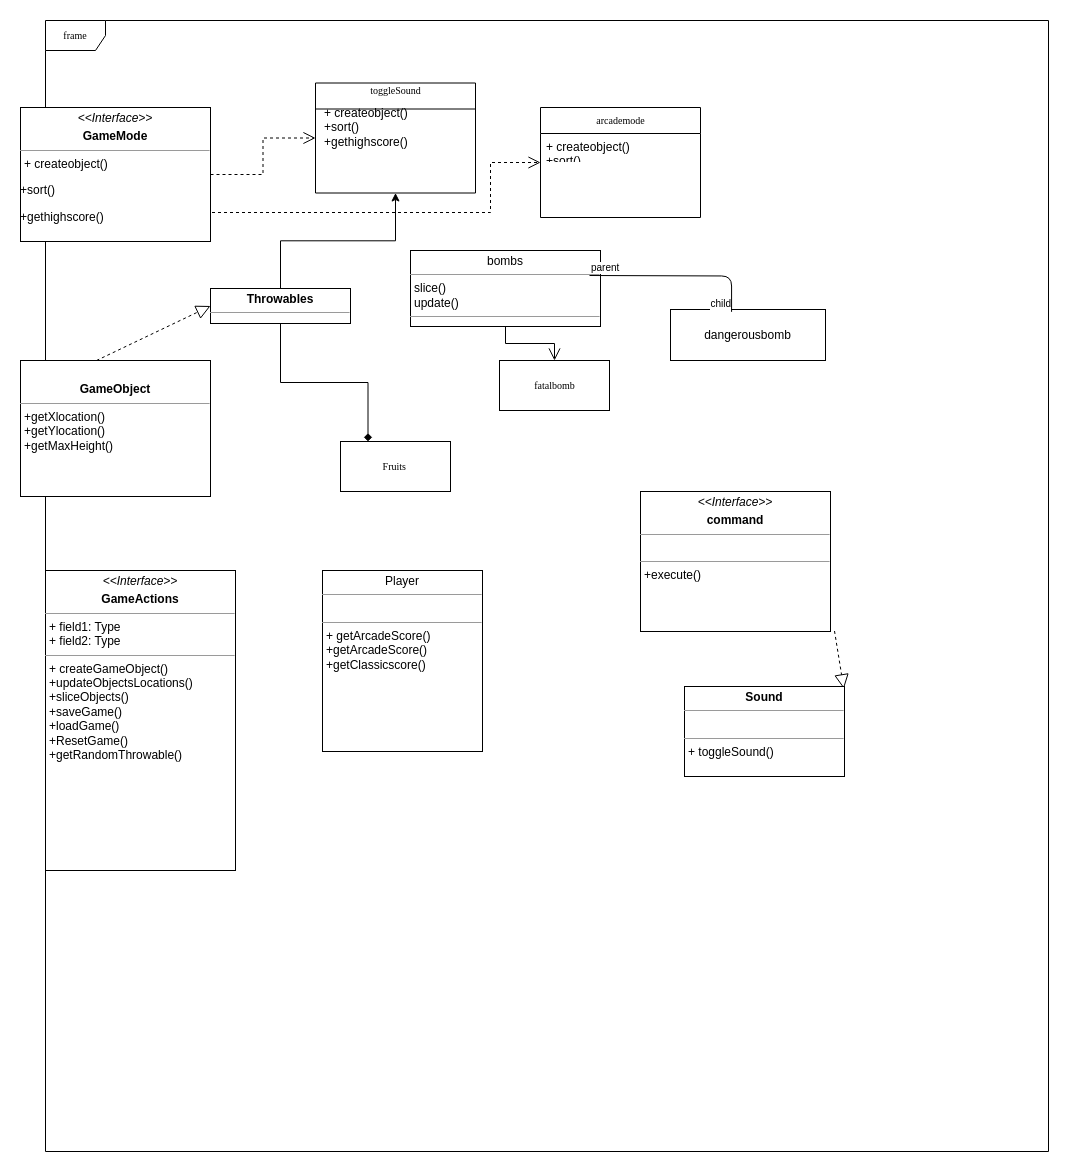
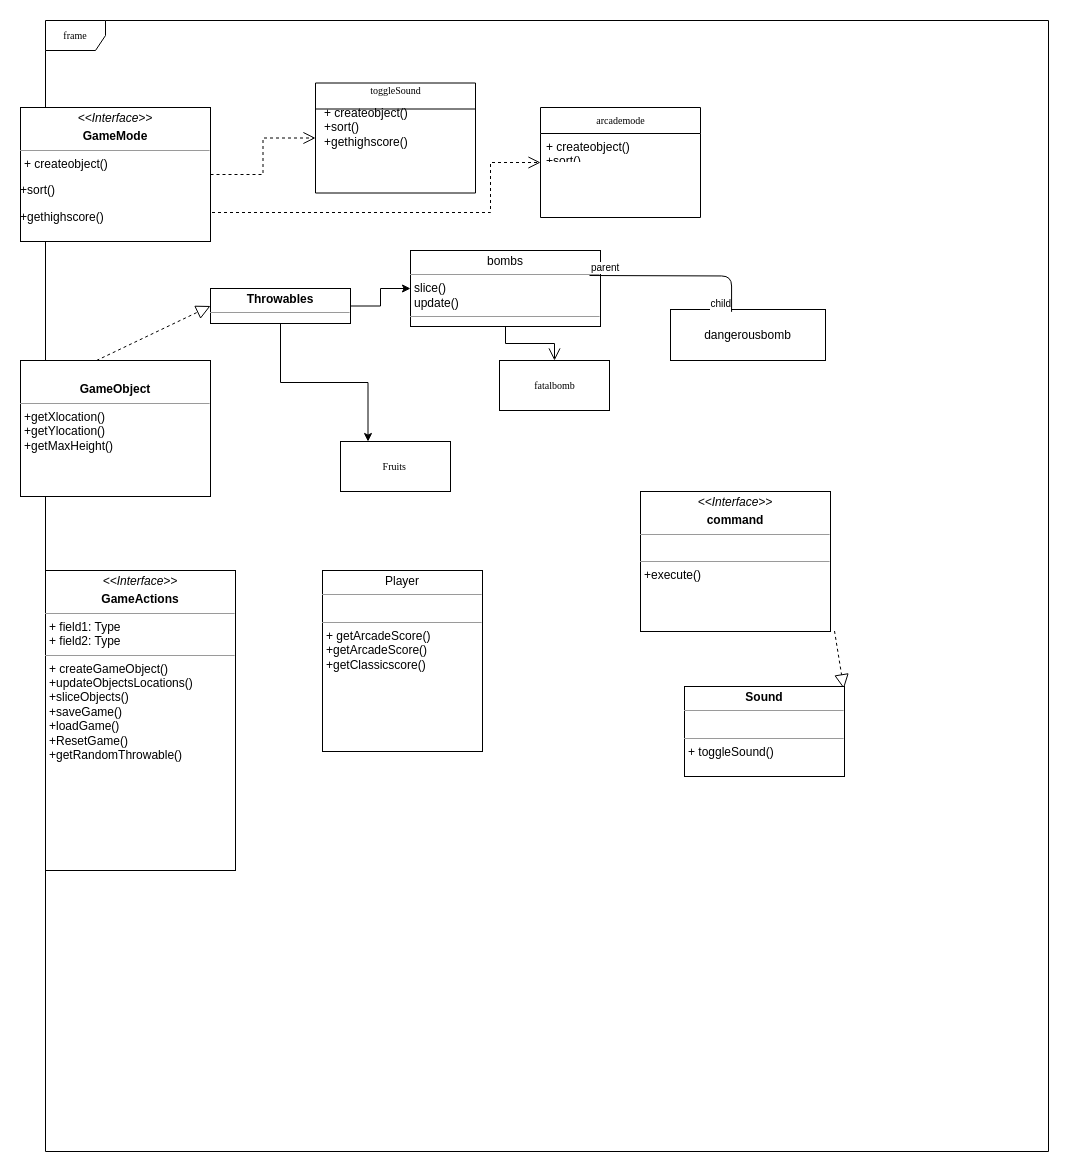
(335, 241) -> (381, 301)
(368, 432) -> (368, 433)
